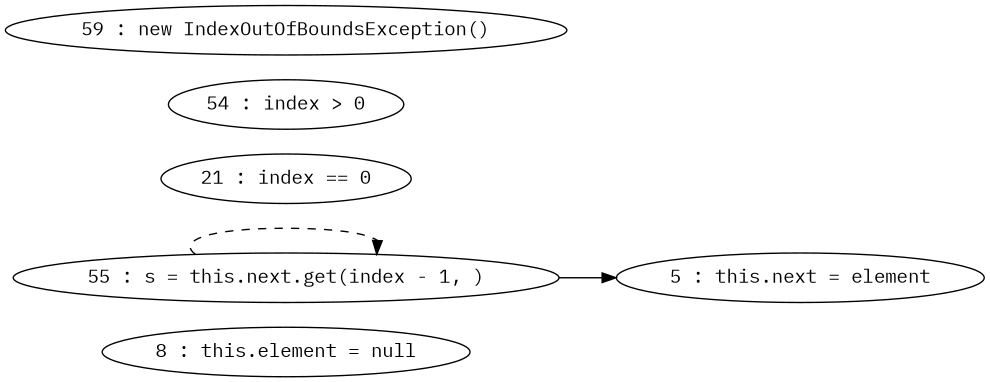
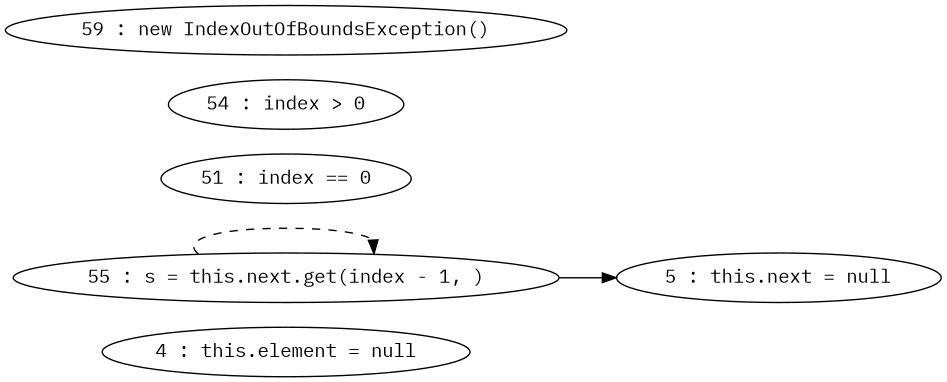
(286, 179) -> (286, 179)
(800, 278) -> (779, 278)
(286, 352) -> (286, 352)
